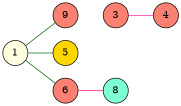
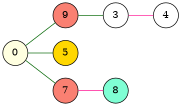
none -> (91, 15)
(116, 15) -> (116, 15)
(166, 15) -> (166, 15)
(15, 53) -> (15, 53)
(66, 91) -> (66, 91)
